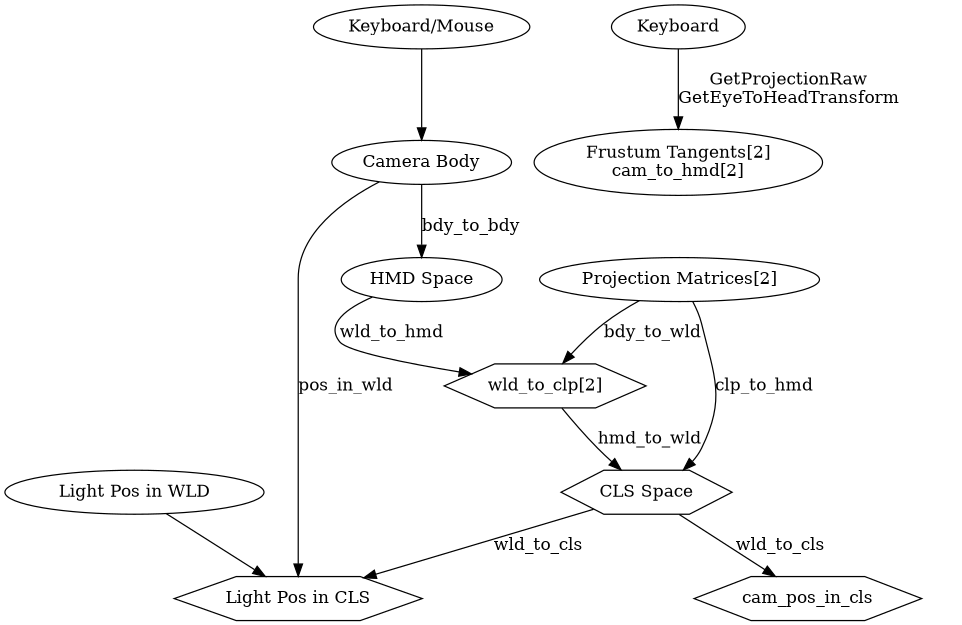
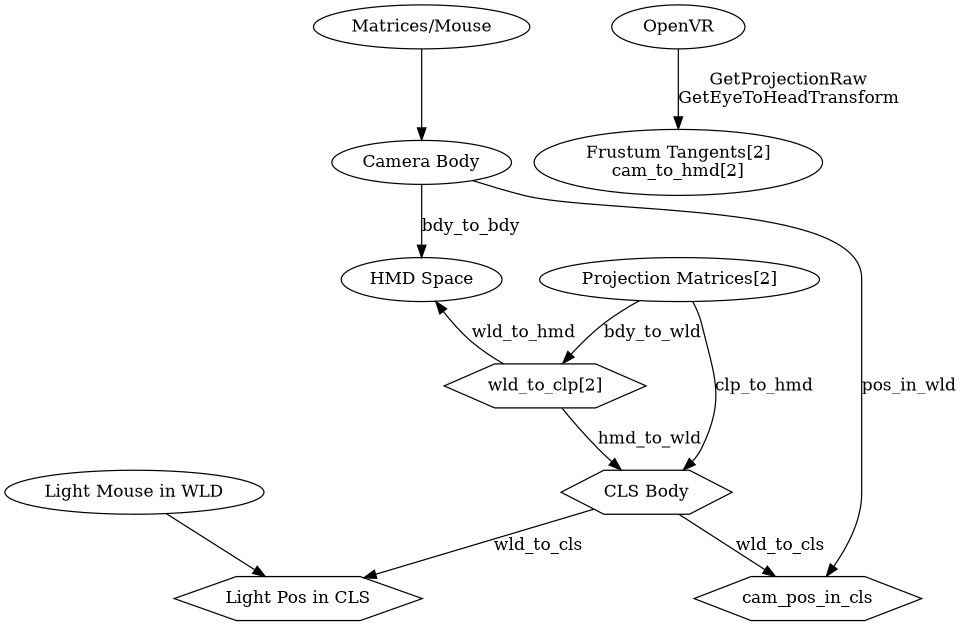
(422, 27) -> (422, 27)
(678, 27) -> (678, 27)
(367, 353) -> (471, 341)
(298, 355) -> (821, 237)
(134, 492) -> (134, 492)
(647, 492) -> (647, 492)
